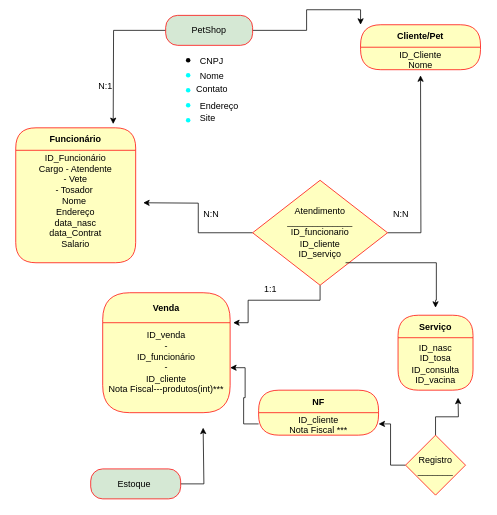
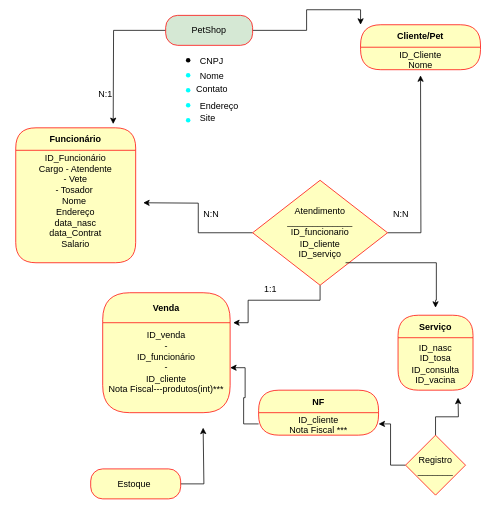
(105, 87) -> (105, 94)
(135, 484) -> (135, 484)
